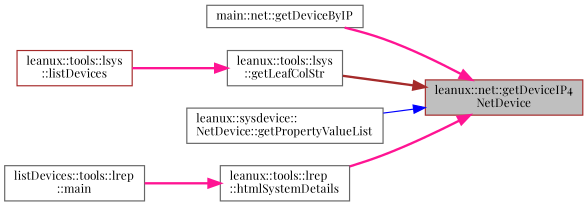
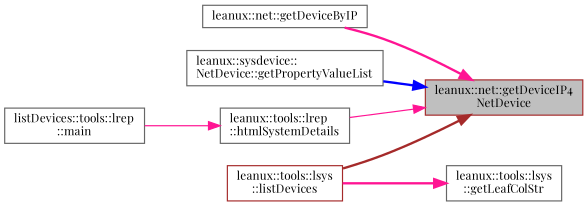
(285, 16) -> (285, 16)
(378, 81) -> (402, 147)
(398, 111) -> (398, 83)
(406, 146) -> (382, 113)
(176, 183) -> (176, 126)
